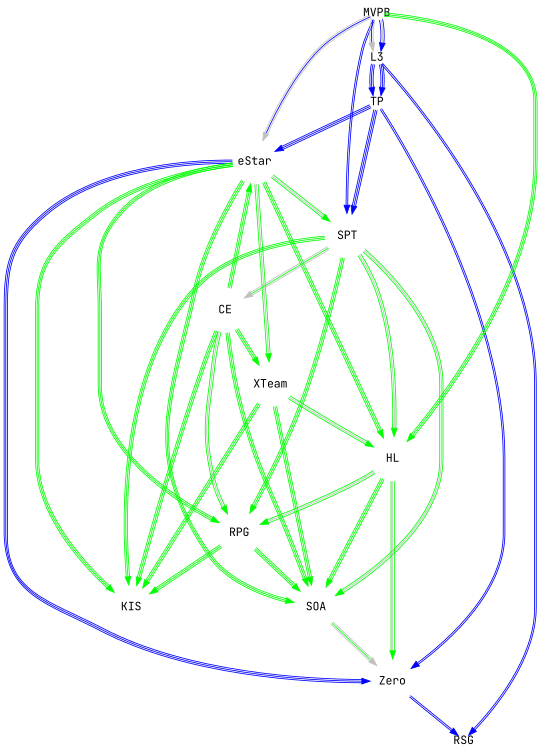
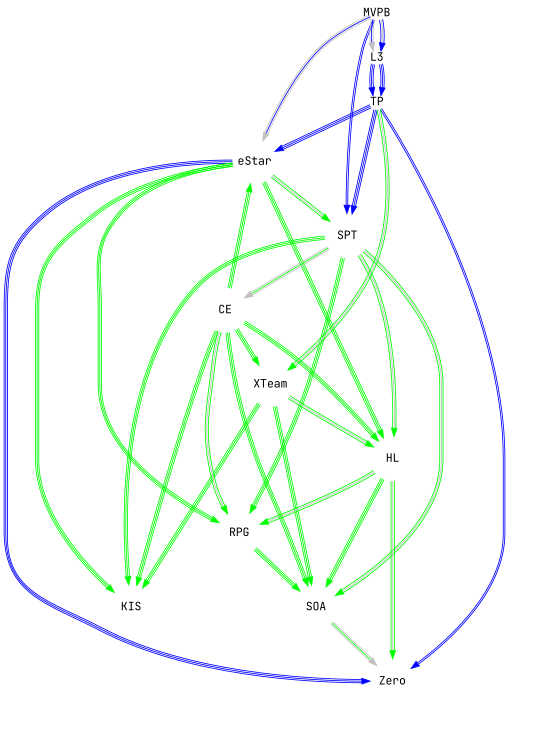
(533, 190) -> (316, 376)
(262, 269) -> (379, 251)
(169, 411) -> none
(189, 568) -> none
(464, 741) -> none
